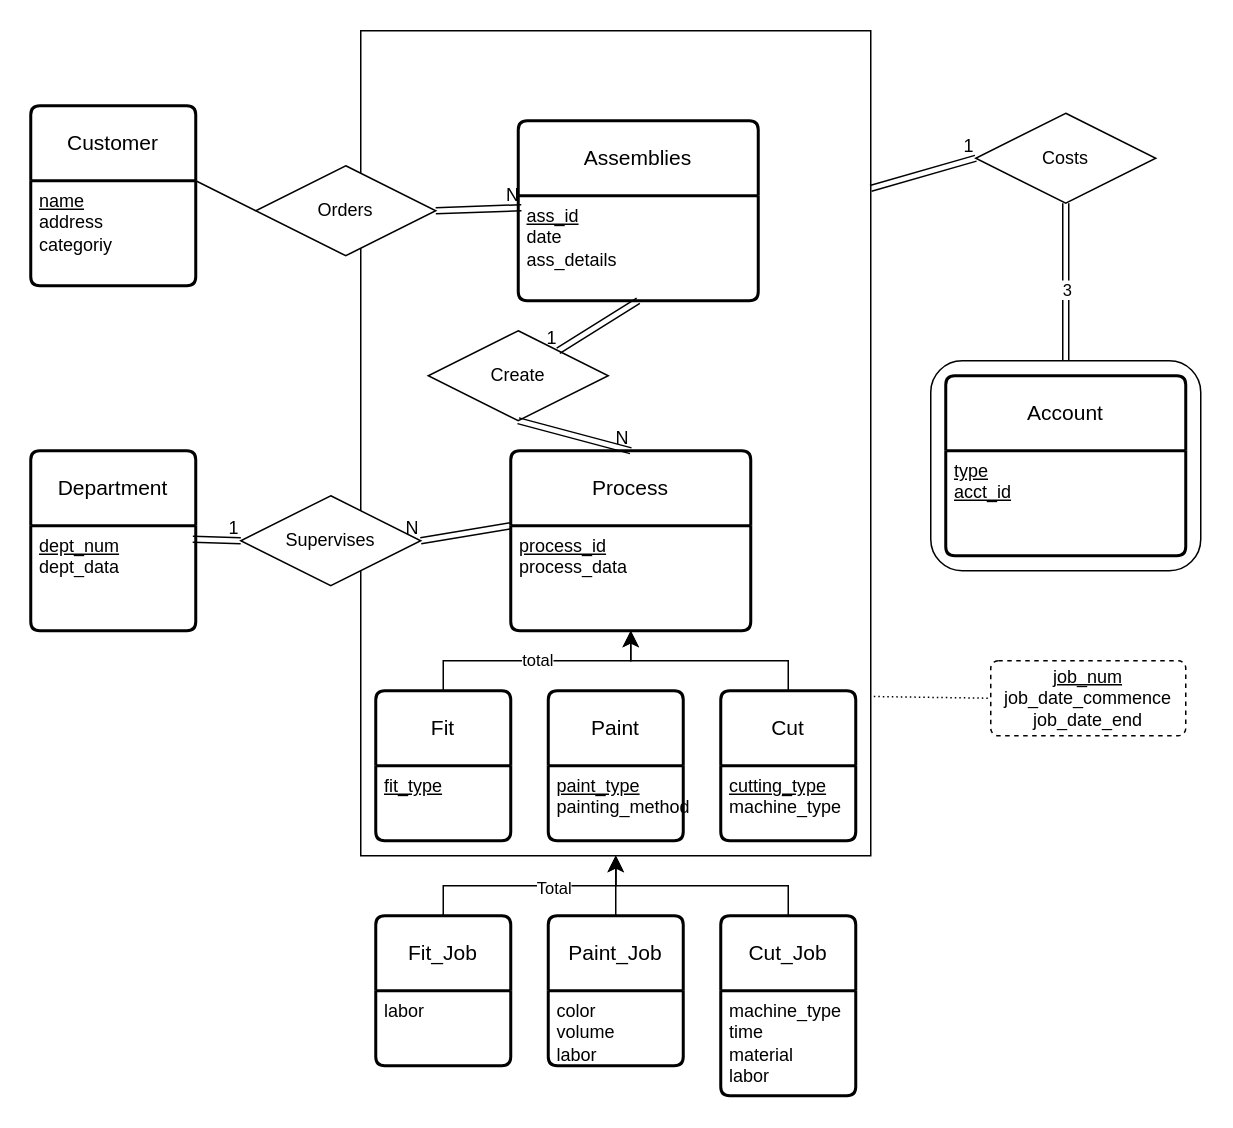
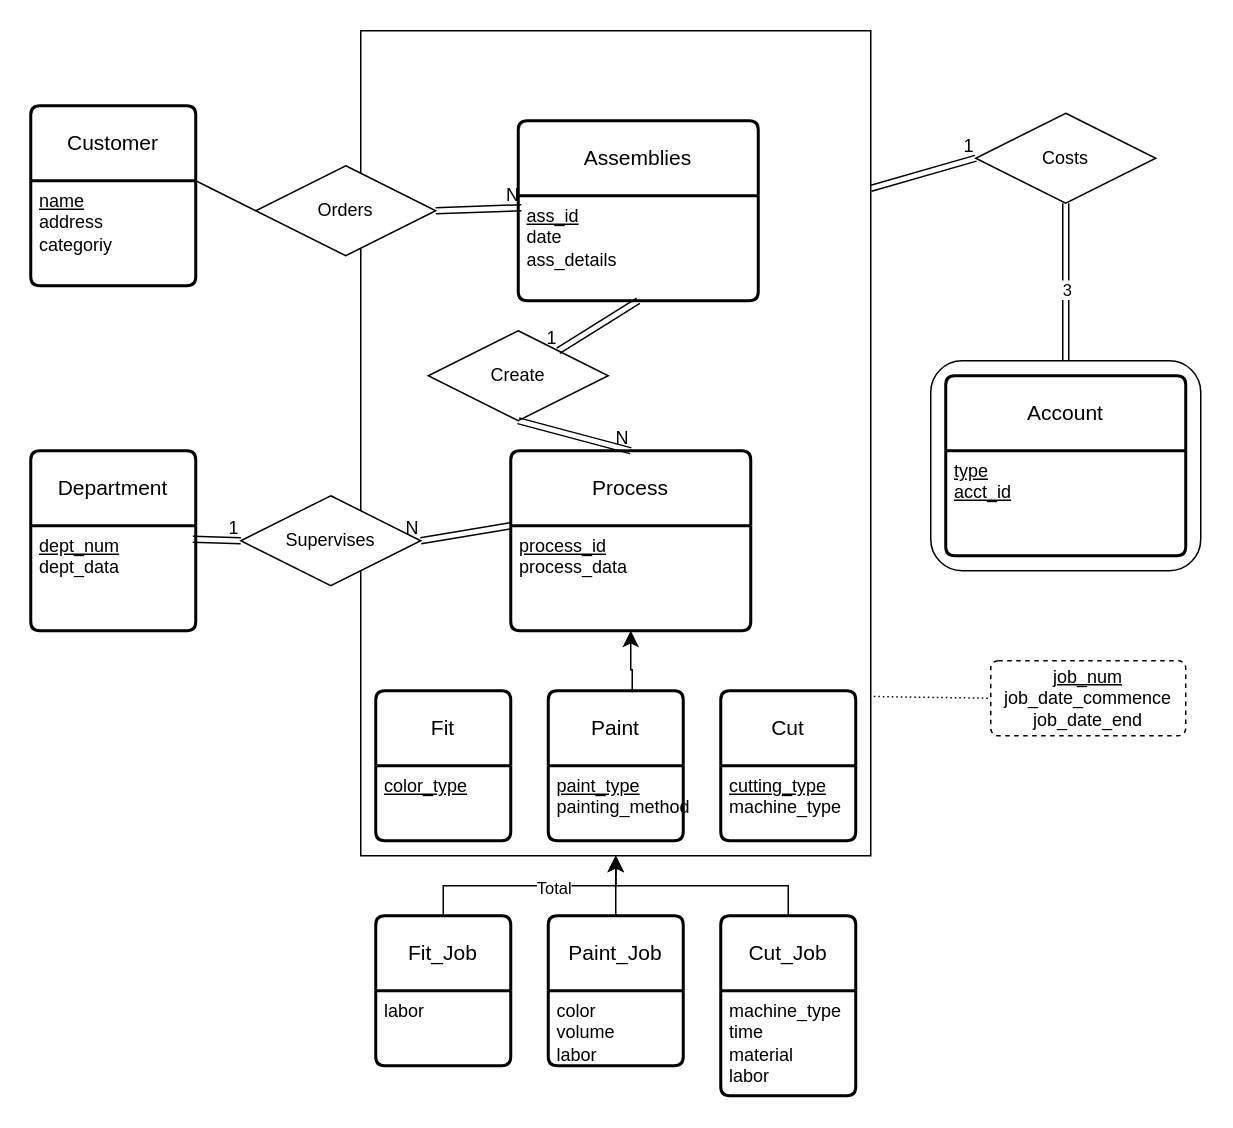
(520, 661) -> none
(725, 661) -> none
none -> (632, 676)
(423, 787) -> (433, 787)
